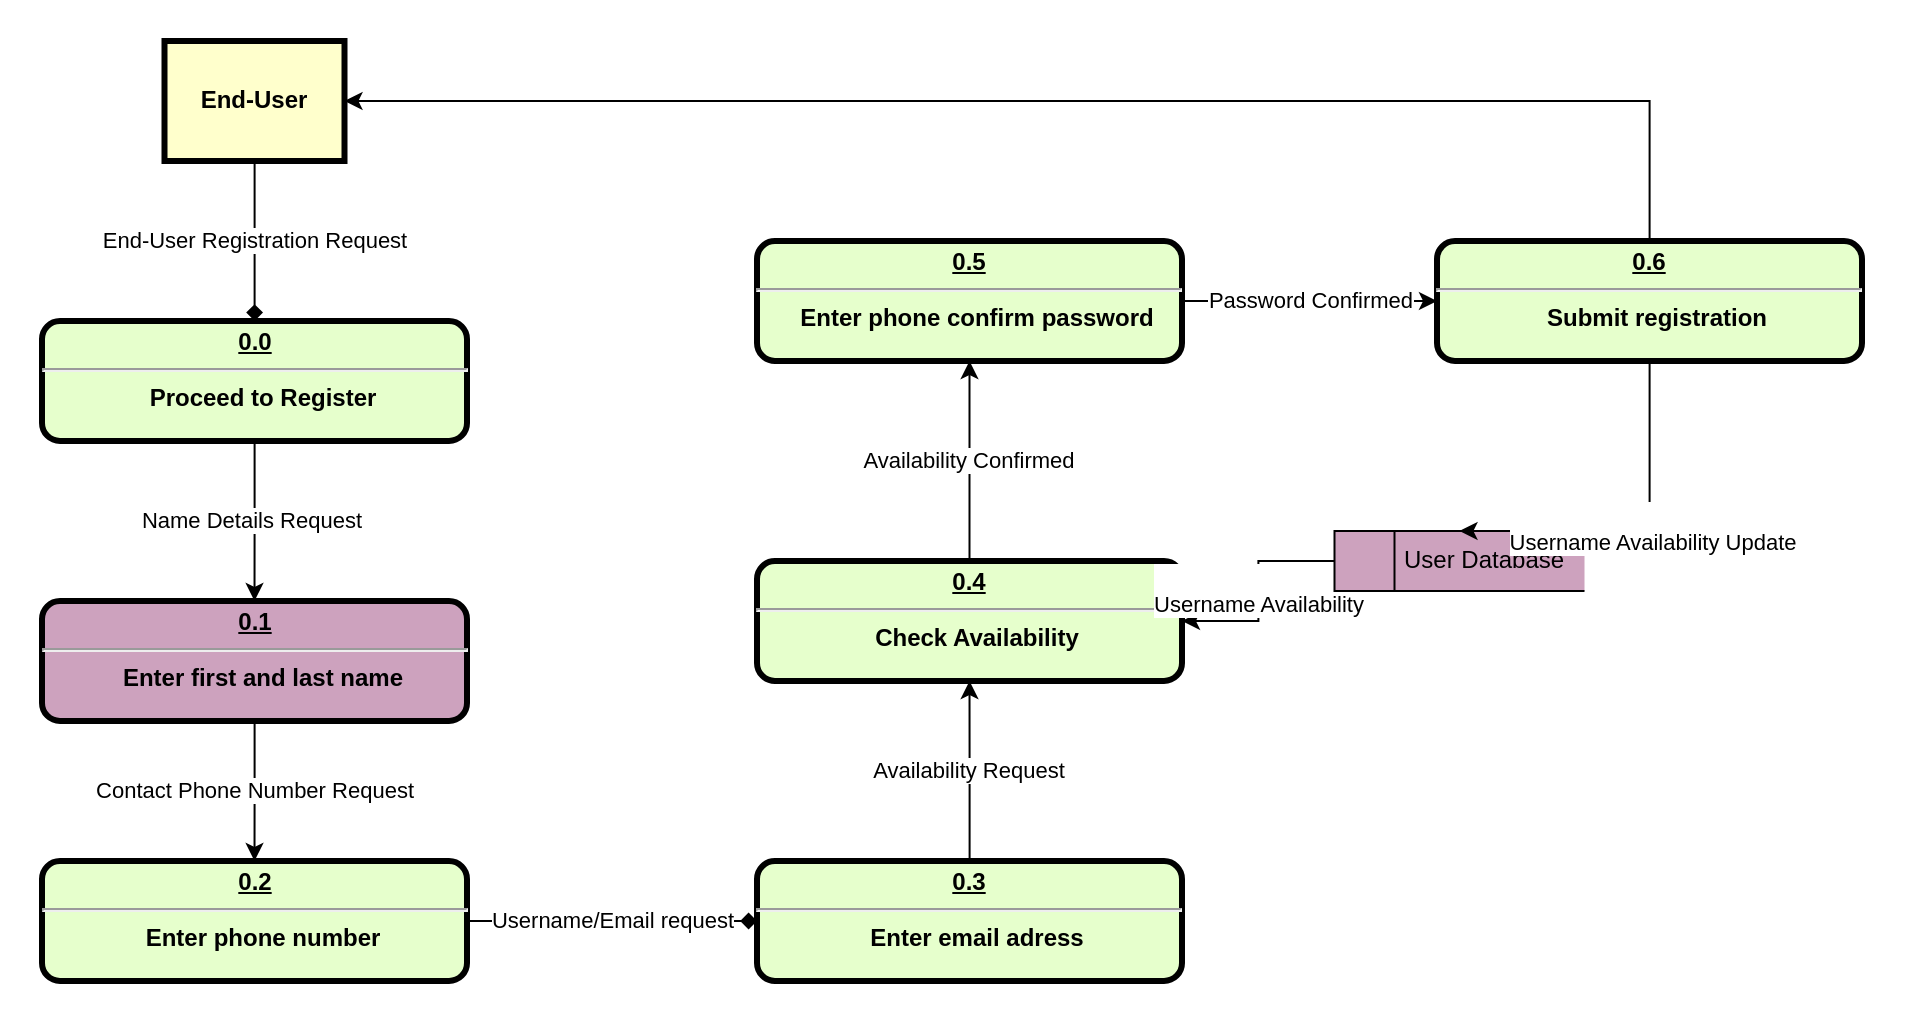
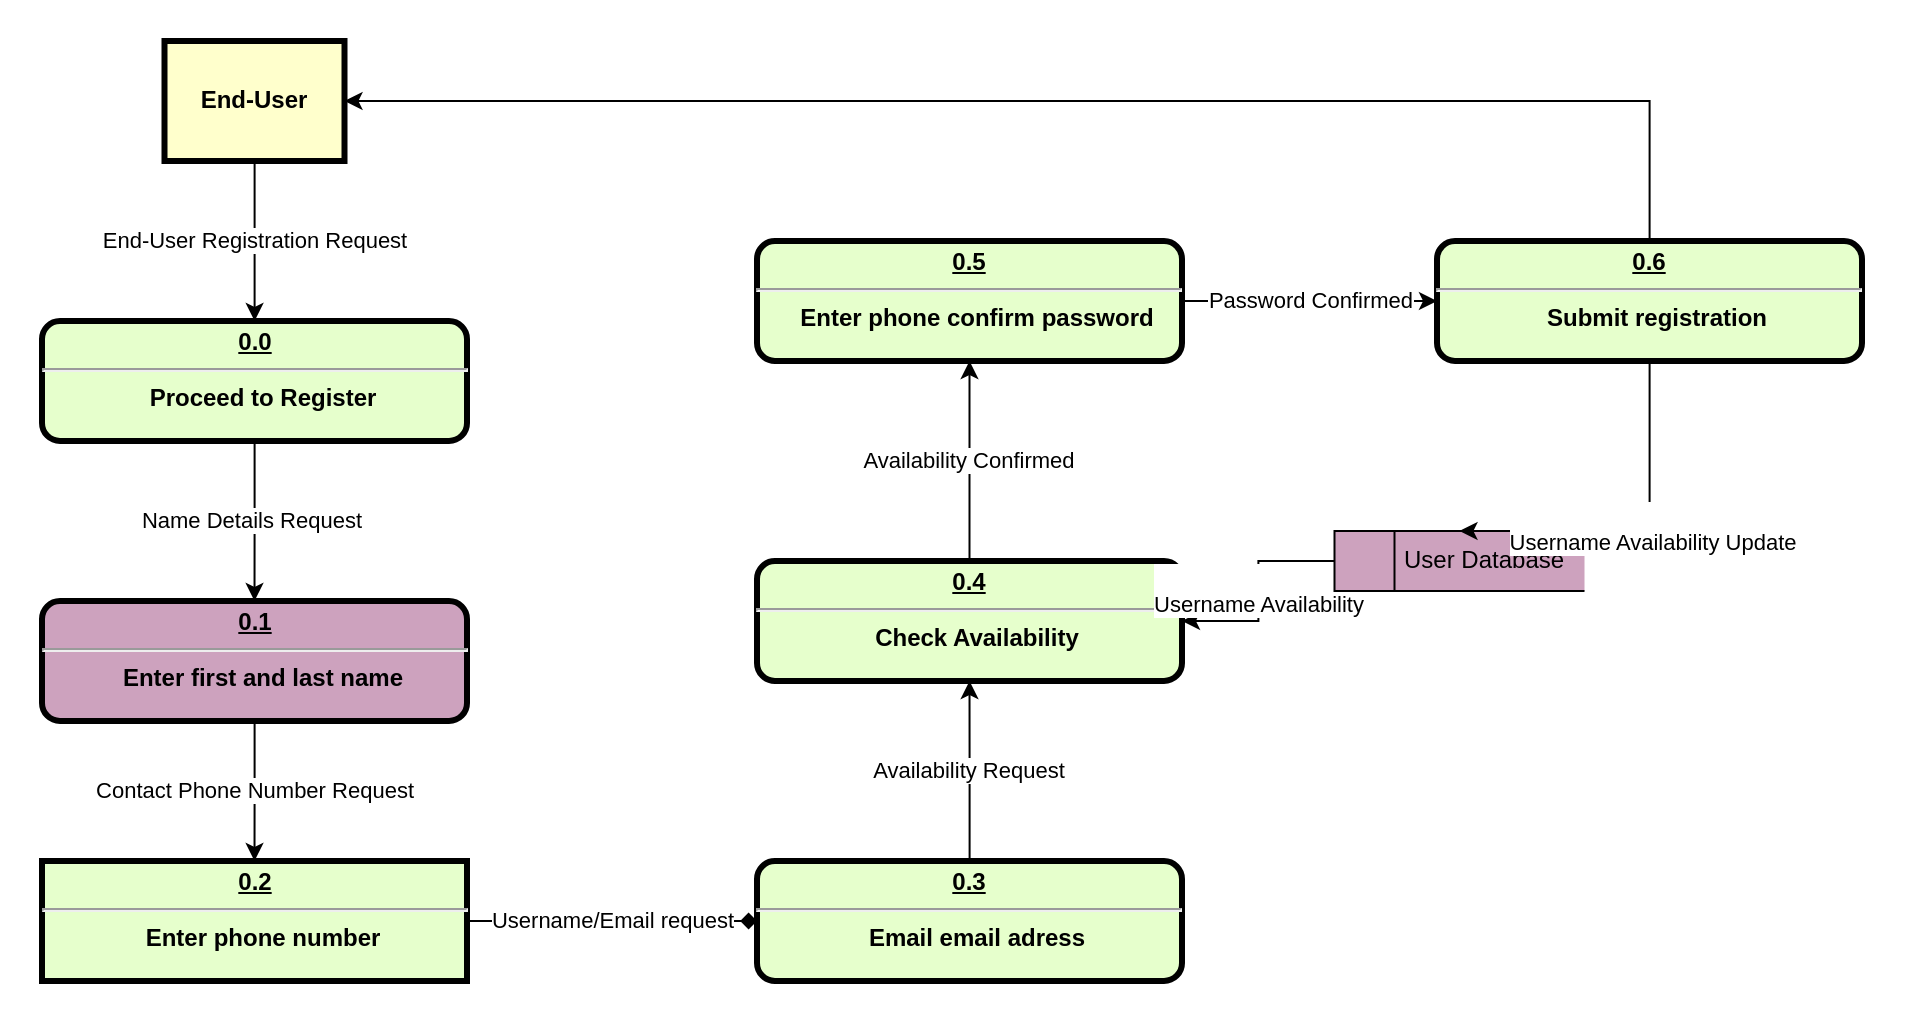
(255, 305) -> (255, 306)
(970, 861) -> (970, 861)
(255, 921) -> (255, 921)
